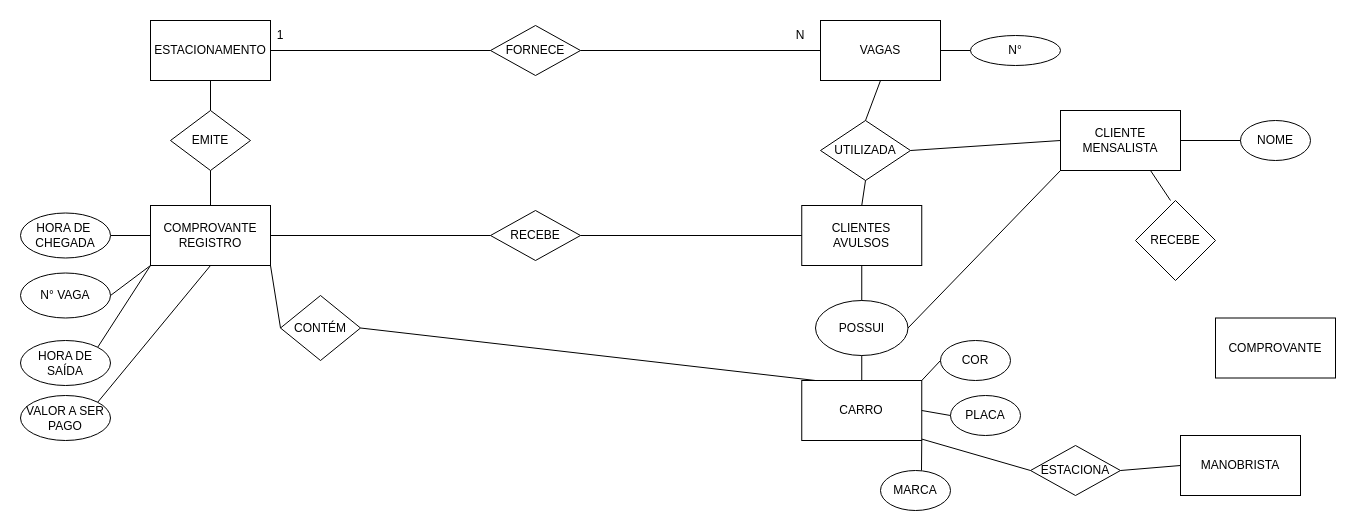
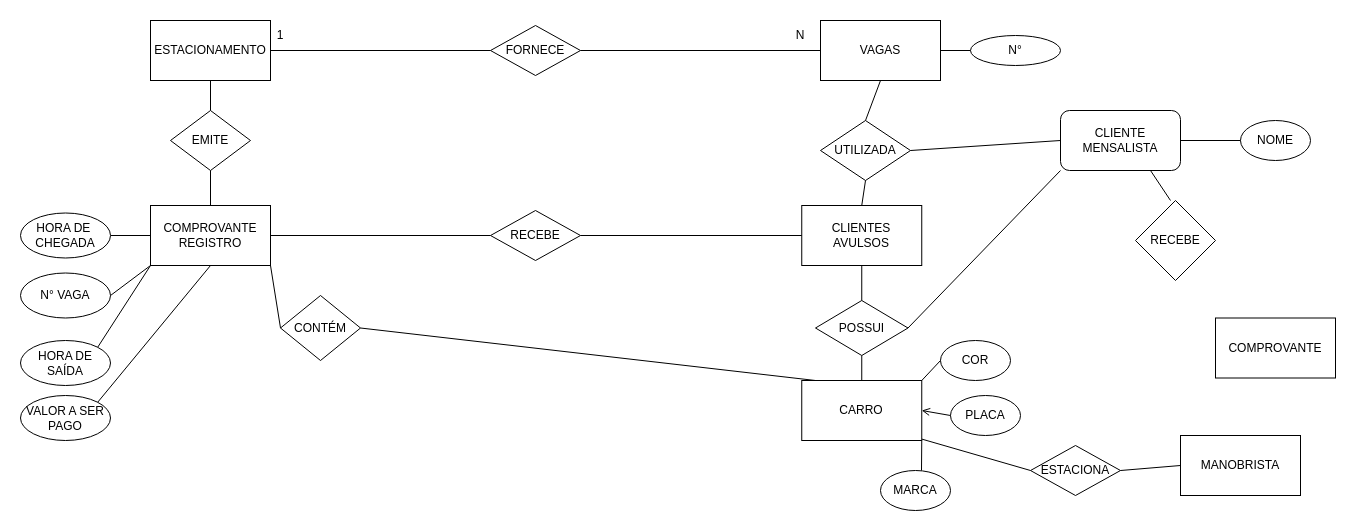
(1121, 141) -> (1121, 141)
(862, 328) -> (862, 328)
(926, 411) -> (927, 411)
